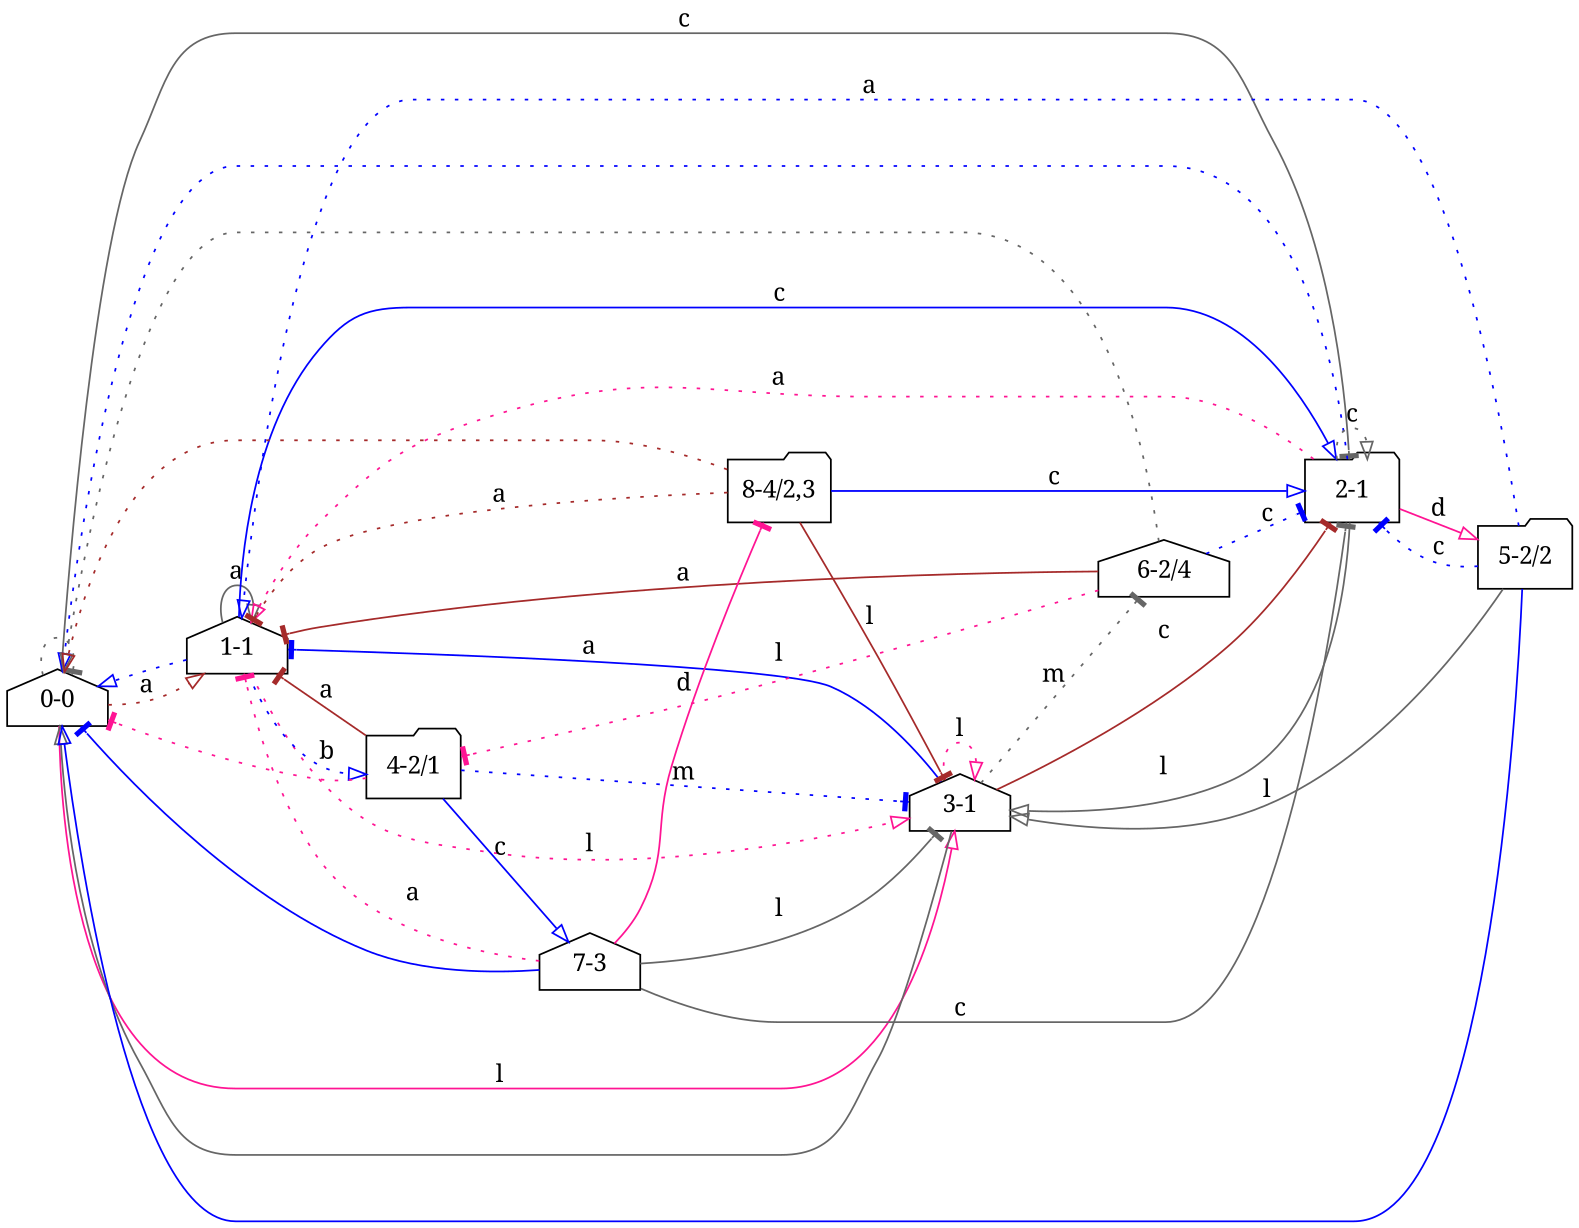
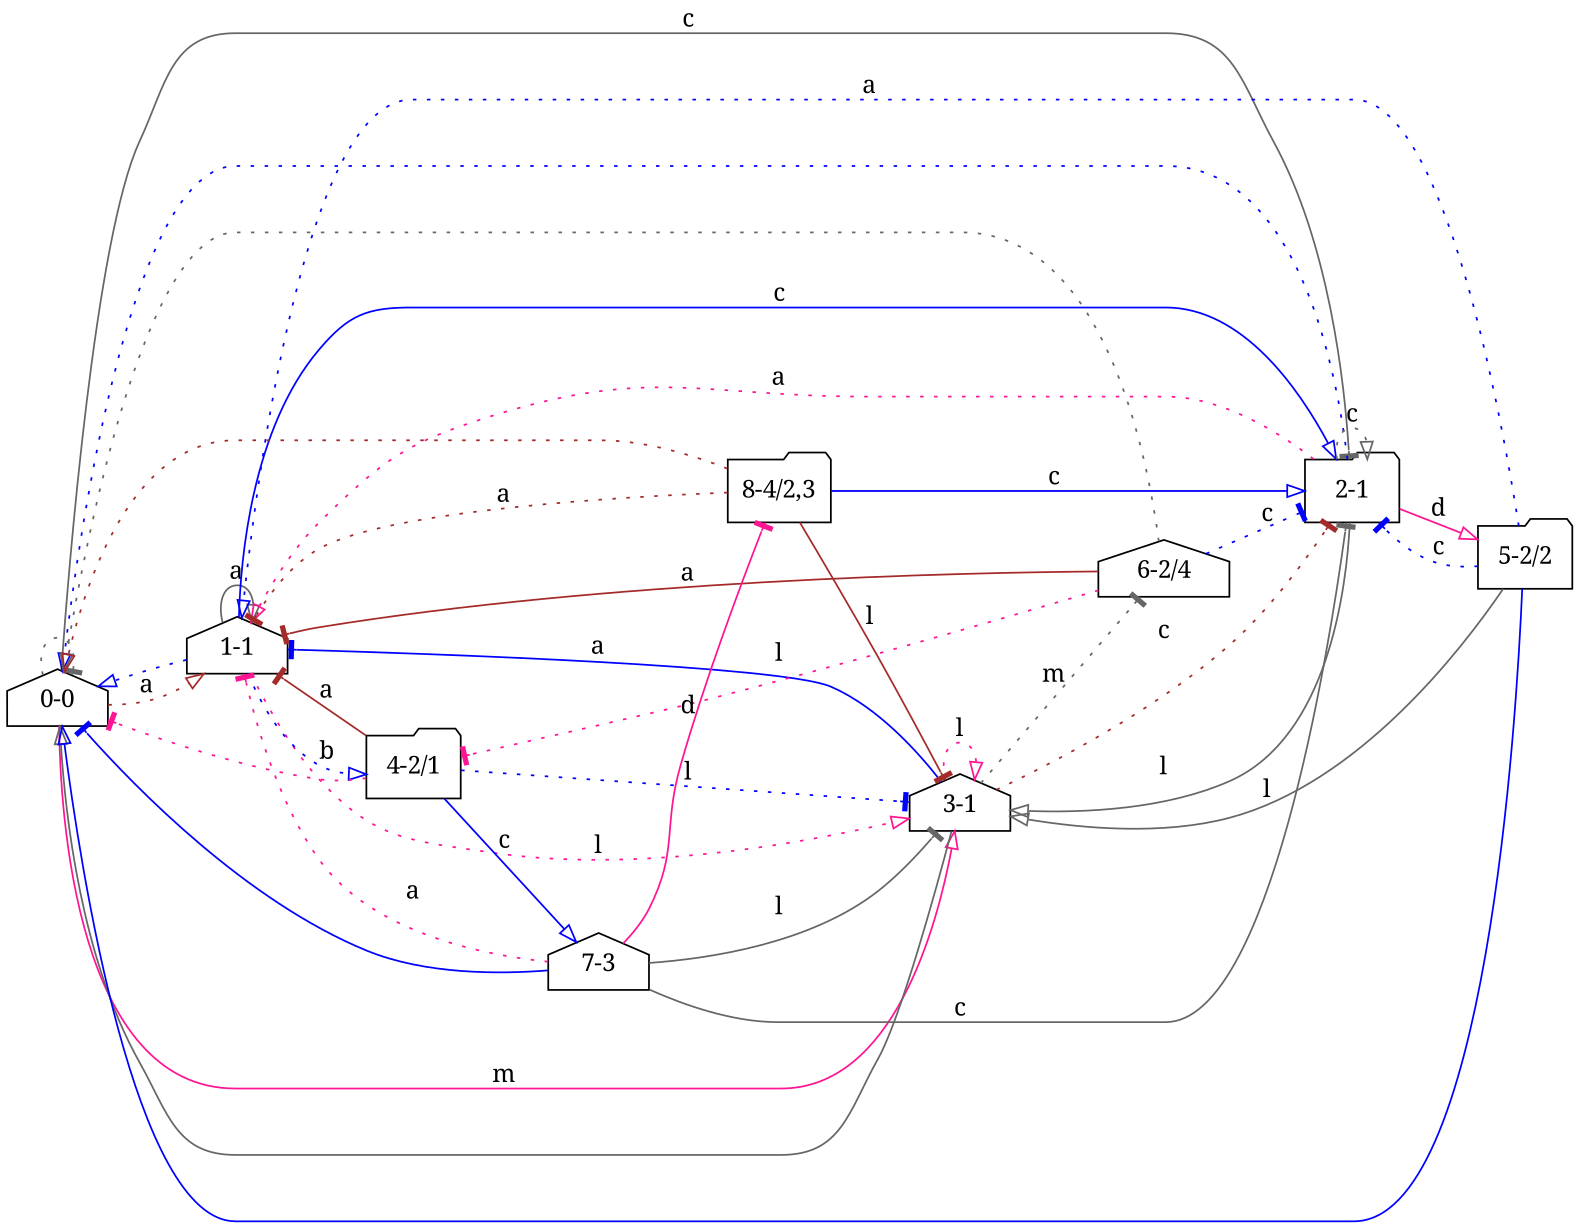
(1180, 684) -> (1180, 684)
(684, 773) -> (688, 773)
(500, 1075) -> (504, 1075)
